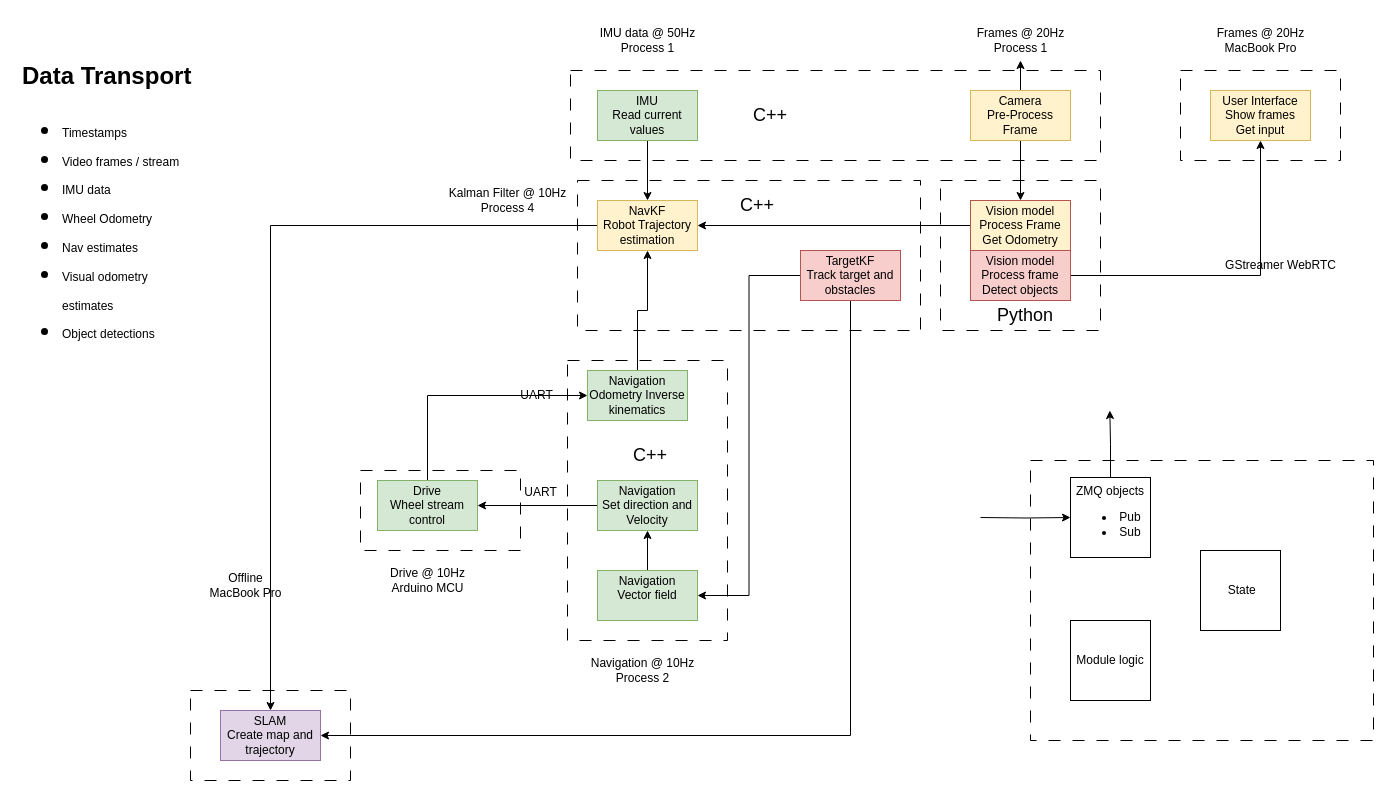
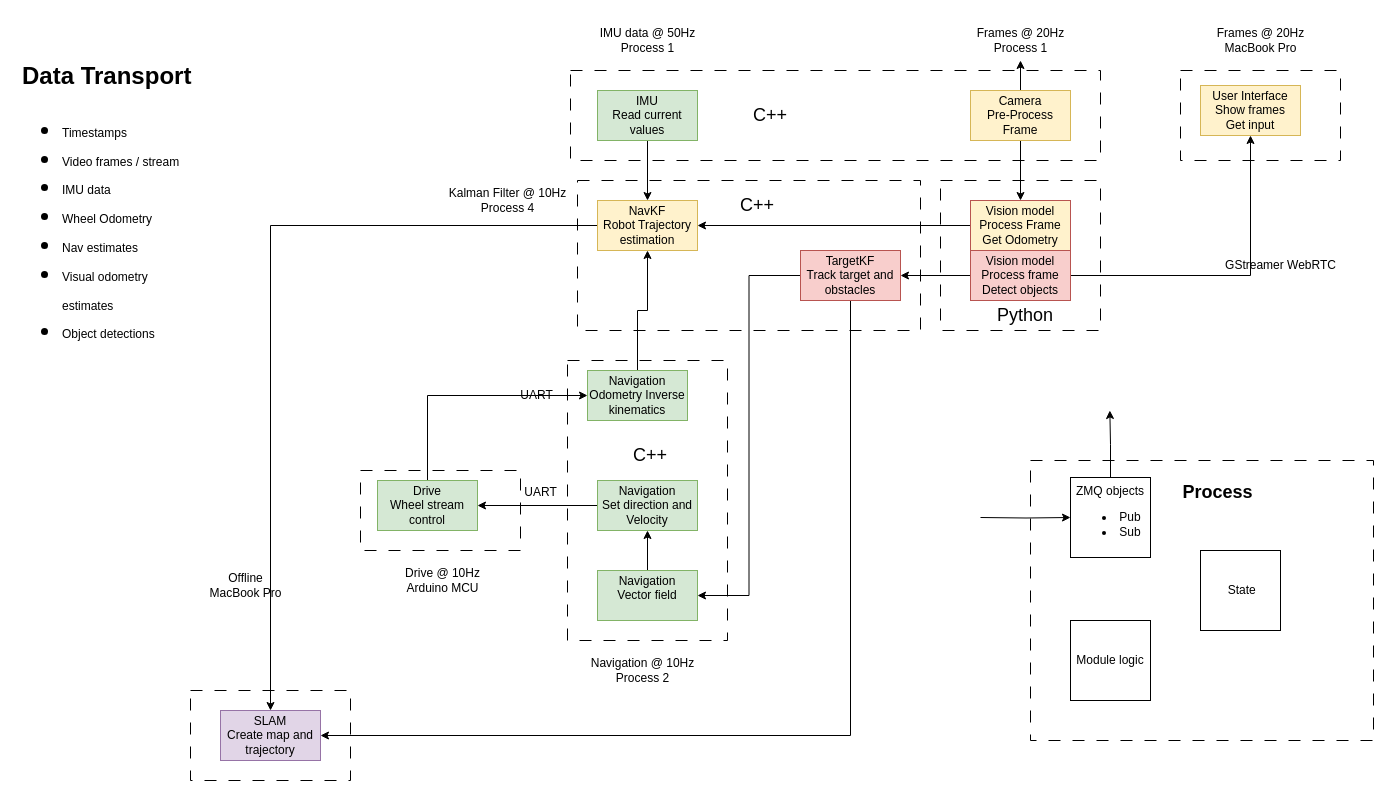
(1261, 116) -> (1251, 111)
none -> (939, 276)
none -> (1221, 493)
(428, 581) -> (443, 581)
